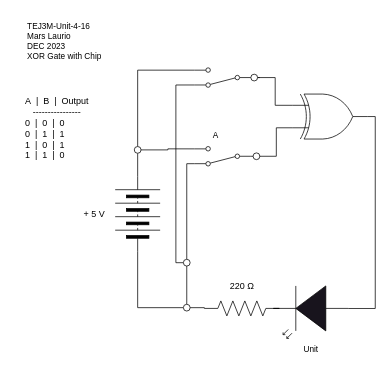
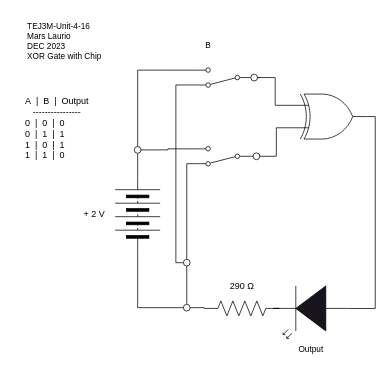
none -> (208, 45)
(216, 135) -> none
(95, 214) -> (95, 214)
(242, 286) -> (242, 286)
(311, 350) -> (311, 350)
